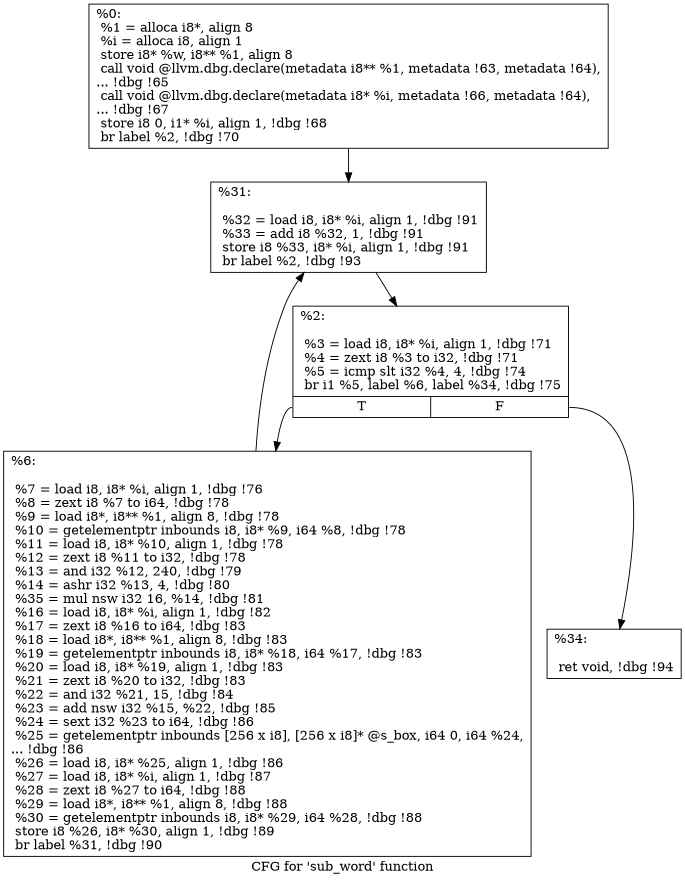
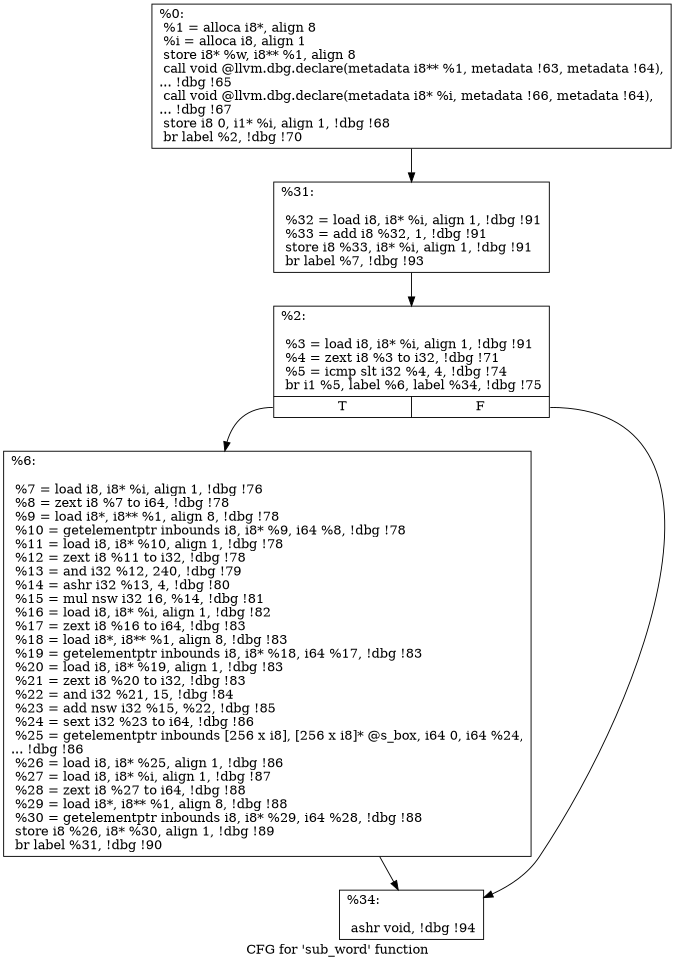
(290, 261) -> (353, 261)
(427, 344) -> (407, 344)
(268, 363) -> (387, 869)
(138, 599) -> (138, 599)
(614, 667) -> (412, 928)
